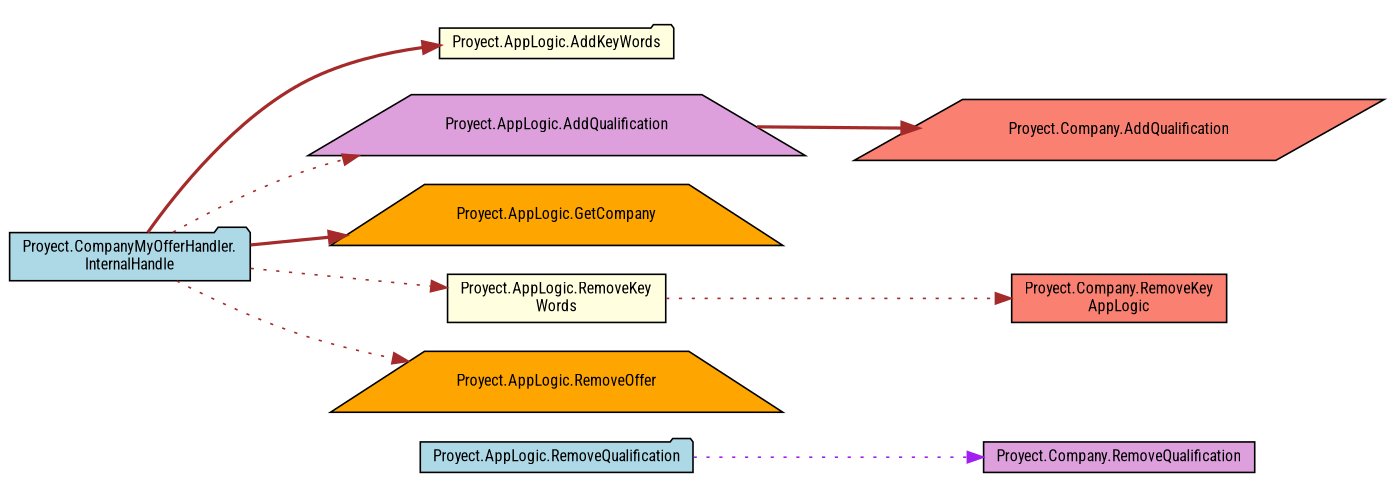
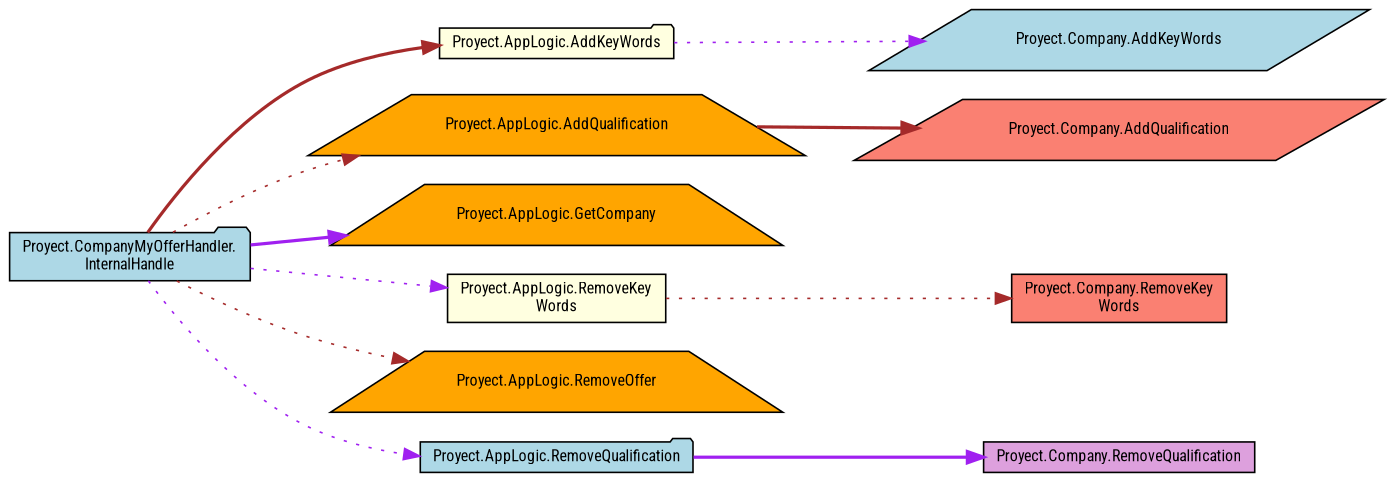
none -> (1119, 40)
(557, 125) -> (557, 125)
(290, 241) -> (290, 241)
(341, 277) -> (341, 277)
(1119, 298) -> (1119, 298)
none -> (258, 396)
(830, 457) -> (830, 457)
